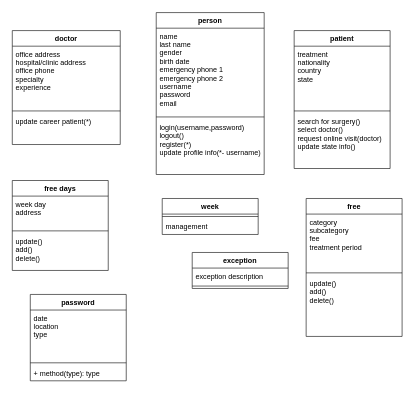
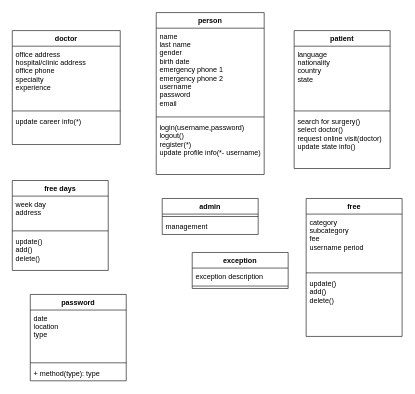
(316, 54) -> (313, 54)
(61, 121) -> (55, 121)
(210, 206) -> (210, 206)
(326, 222) -> (326, 222)
